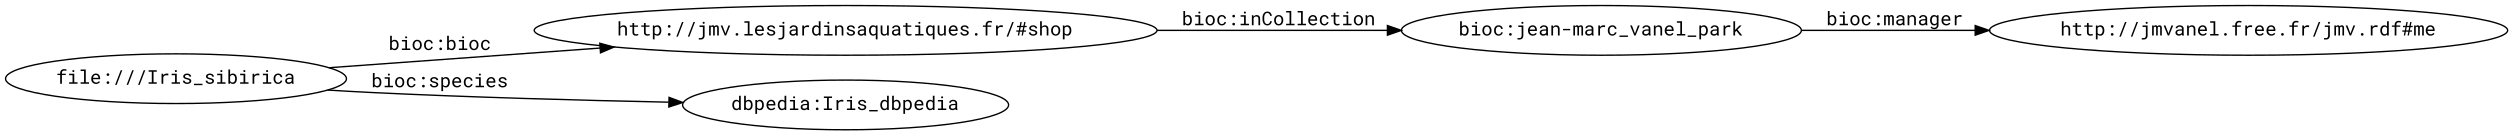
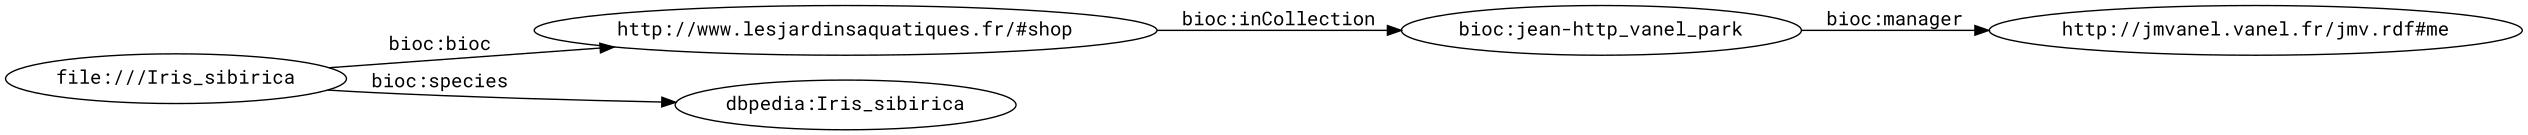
(846, 30) -> (846, 30)
(1601, 30) -> (1601, 30)
(2249, 30) -> (2256, 30)
(846, 105) -> (846, 105)
